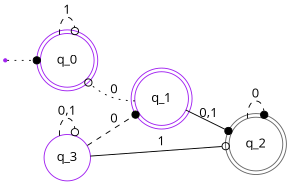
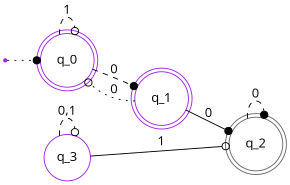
(209, 114) -> (209, 114)
(110, 131) -> (112, 77)
